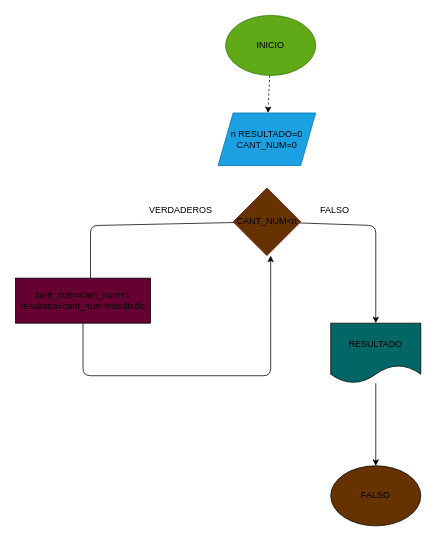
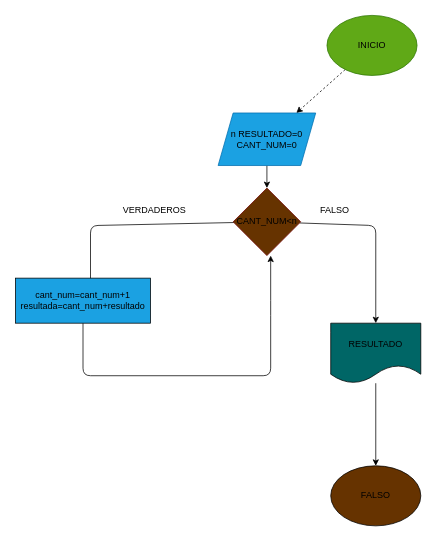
(270, 45) -> (372, 45)
none -> (267, 181)
(180, 210) -> (154, 210)
(83, 300) -> (83, 300)
